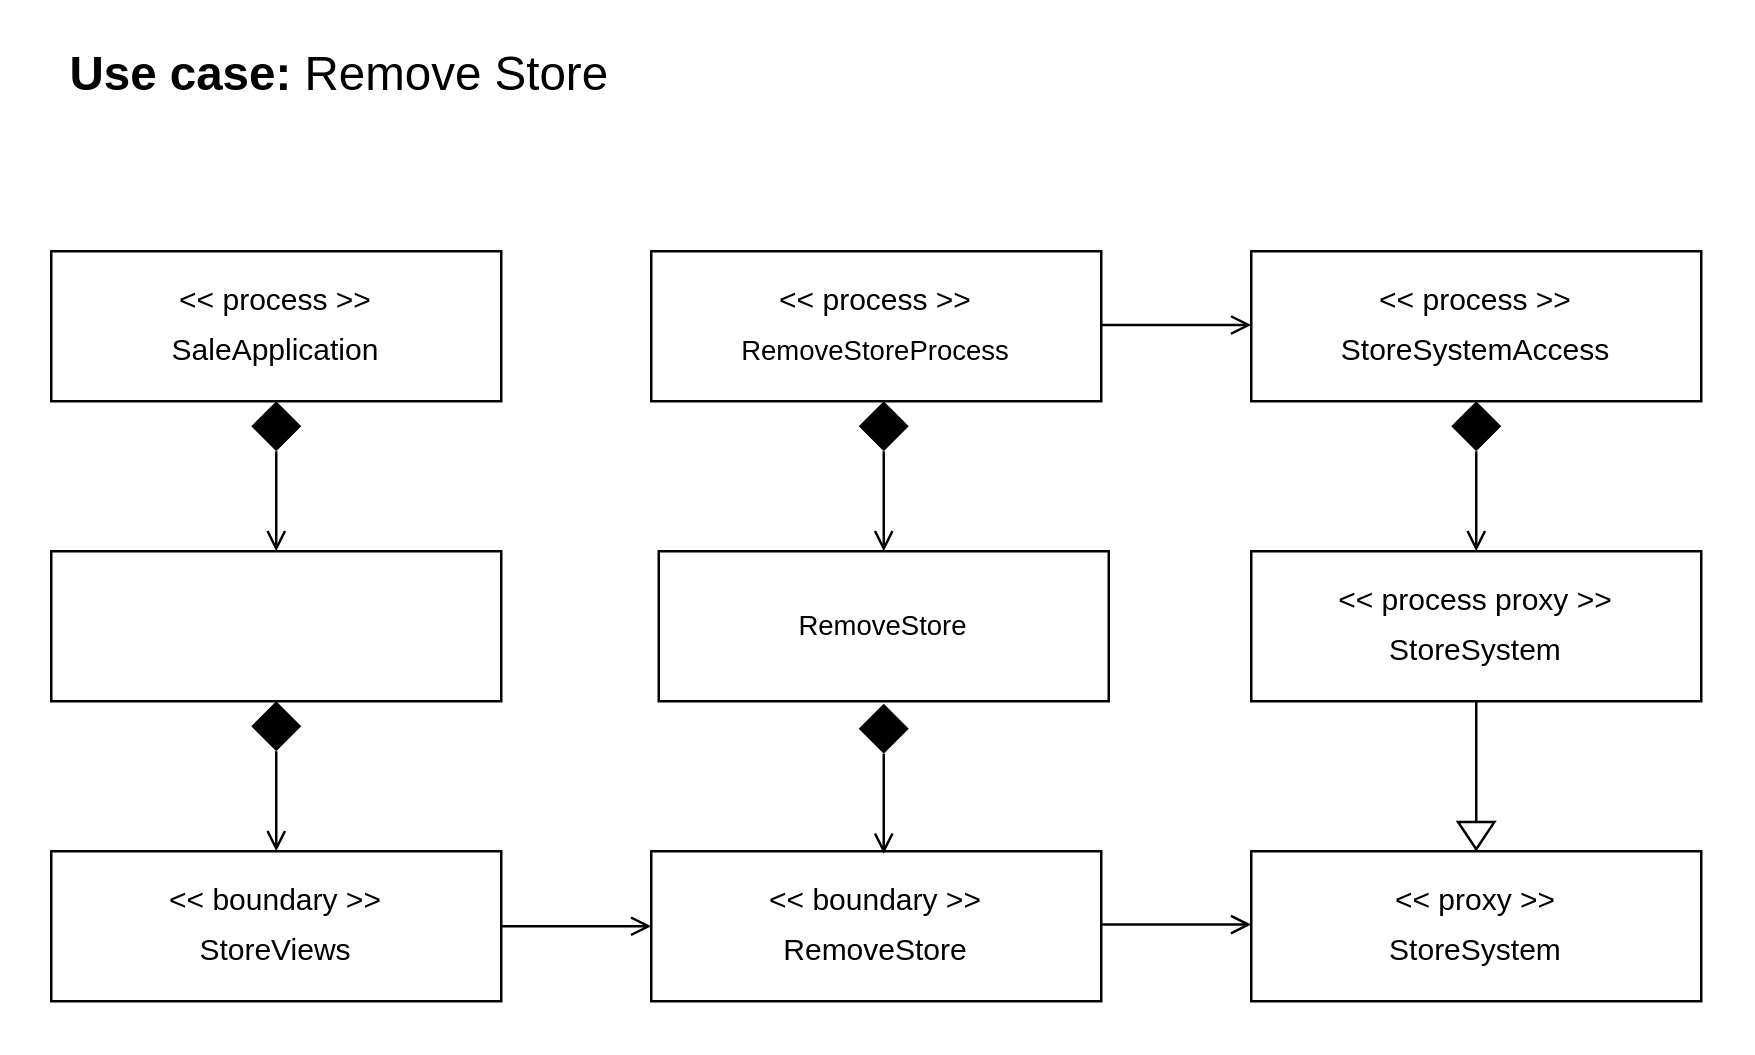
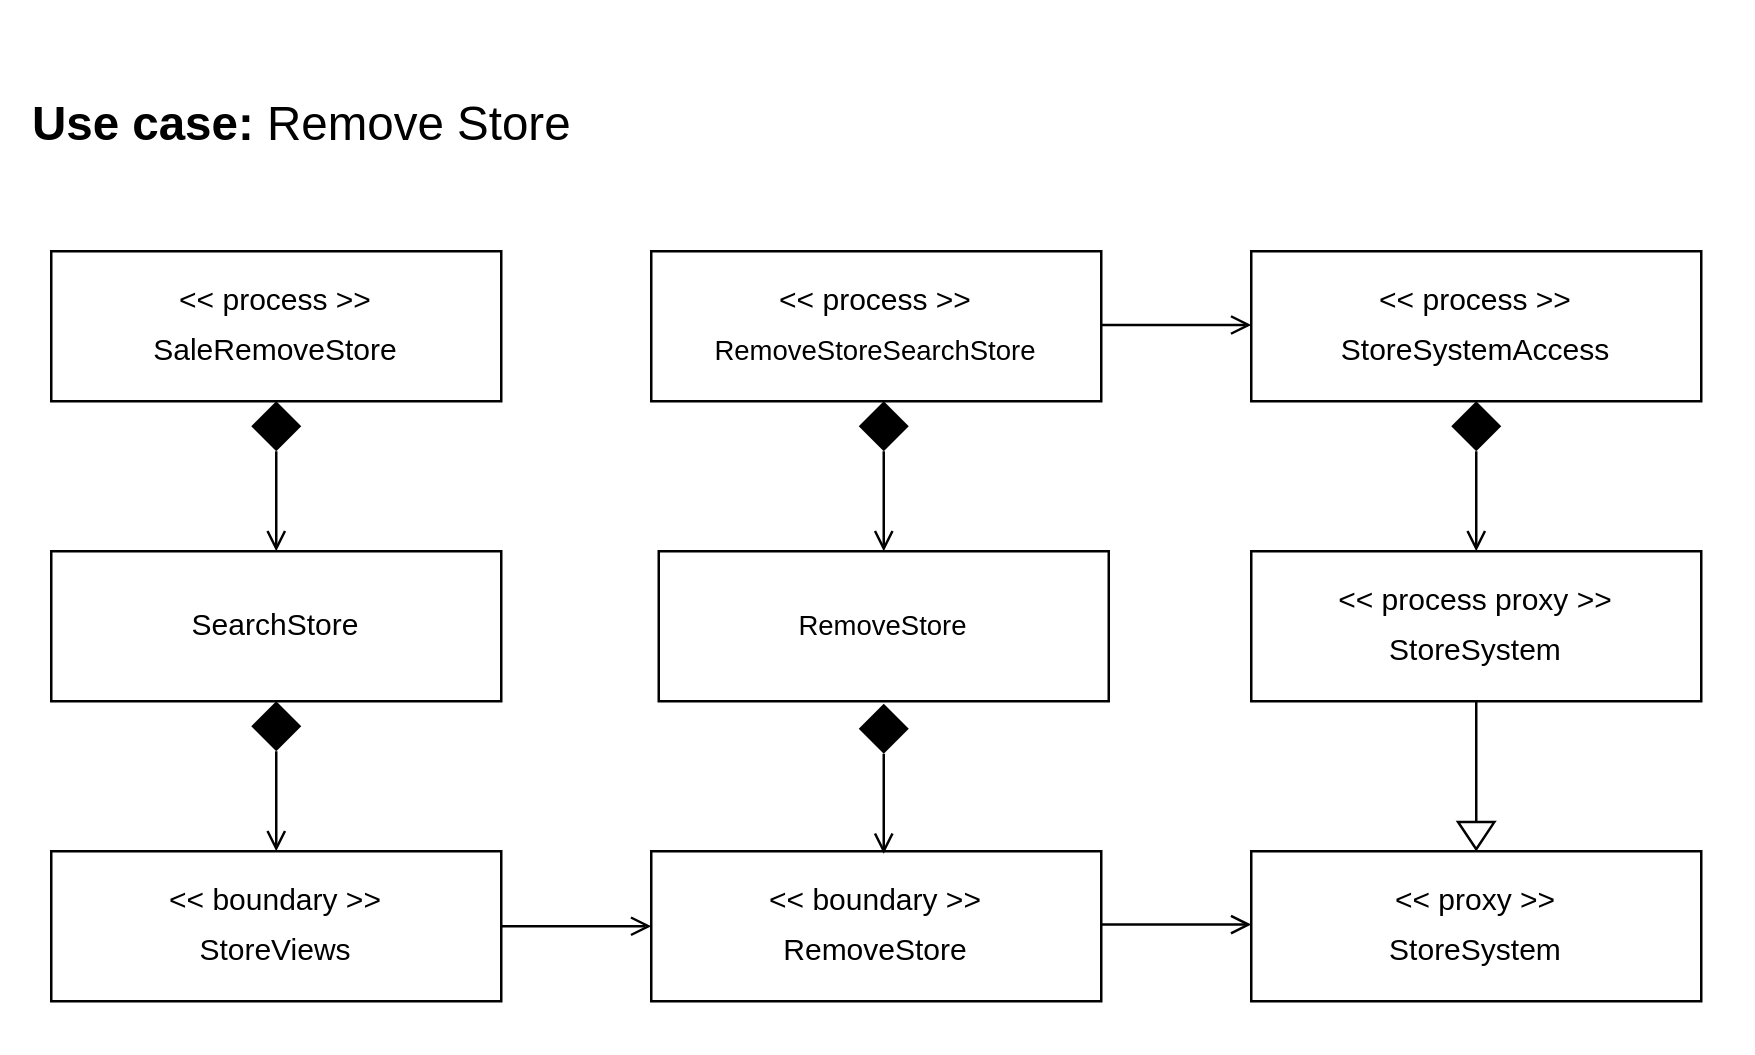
(339, 76) -> (301, 126)
(276, 351) -> (276, 351)
(876, 351) -> (876, 351)
none -> (276, 626)
